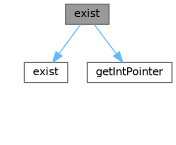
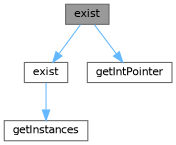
none -> (46, 131)
